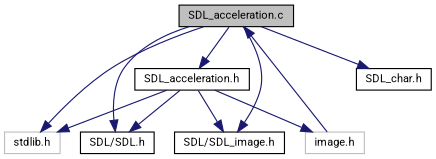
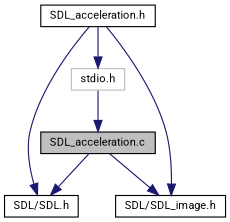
(217, 43) -> none
(394, 79) -> none
(32, 143) -> none
(335, 143) -> (98, 79)
